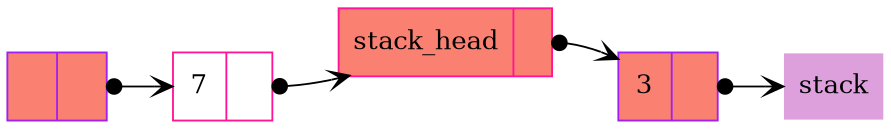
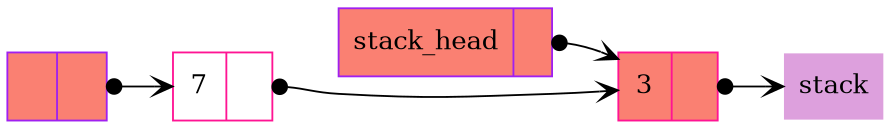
(445, 42) -> (445, 42)
(310, 84) -> (443, 97)
(668, 86) -> (668, 86)
